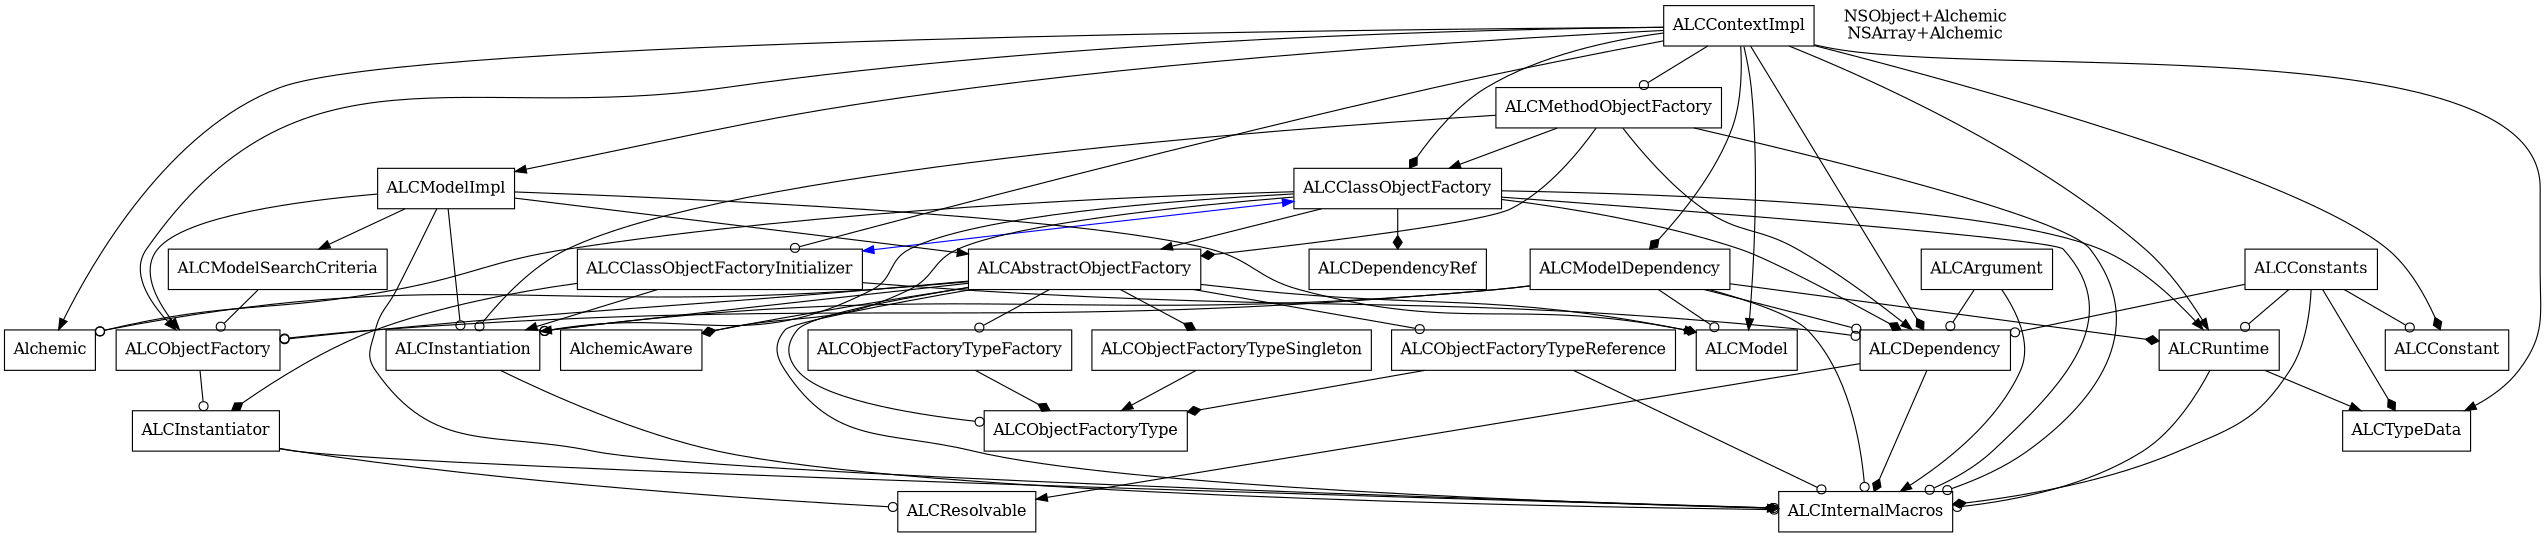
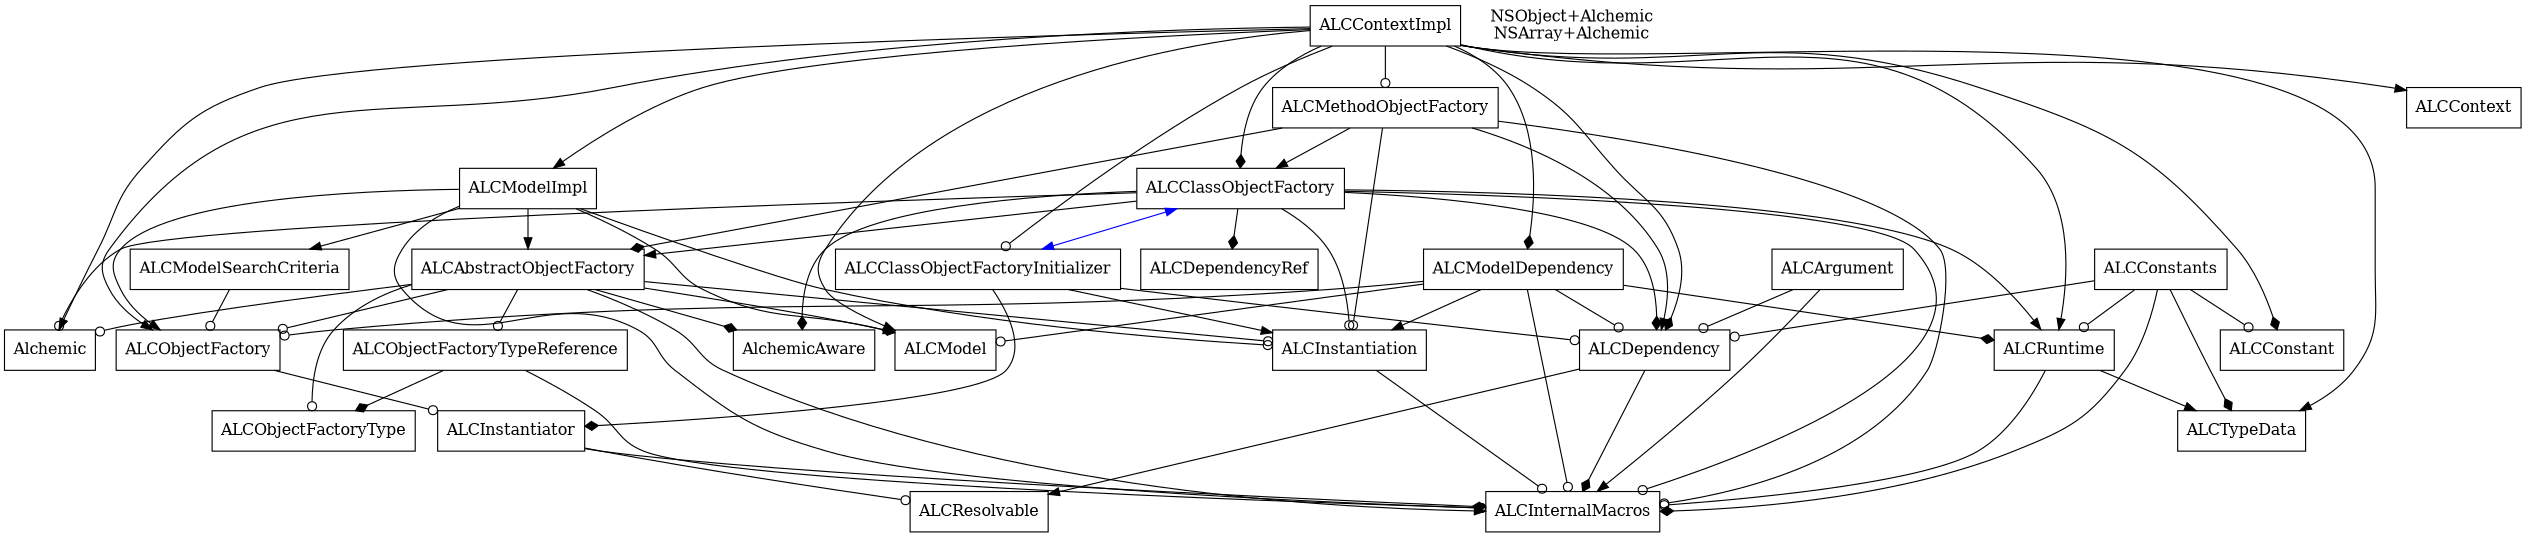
none -> (2464, 108)
(940, 350) -> none
(1232, 350) -> none
